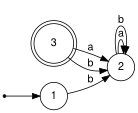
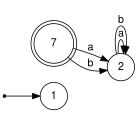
(54, 43) -> (54, 43)
(86, 88) -> none
